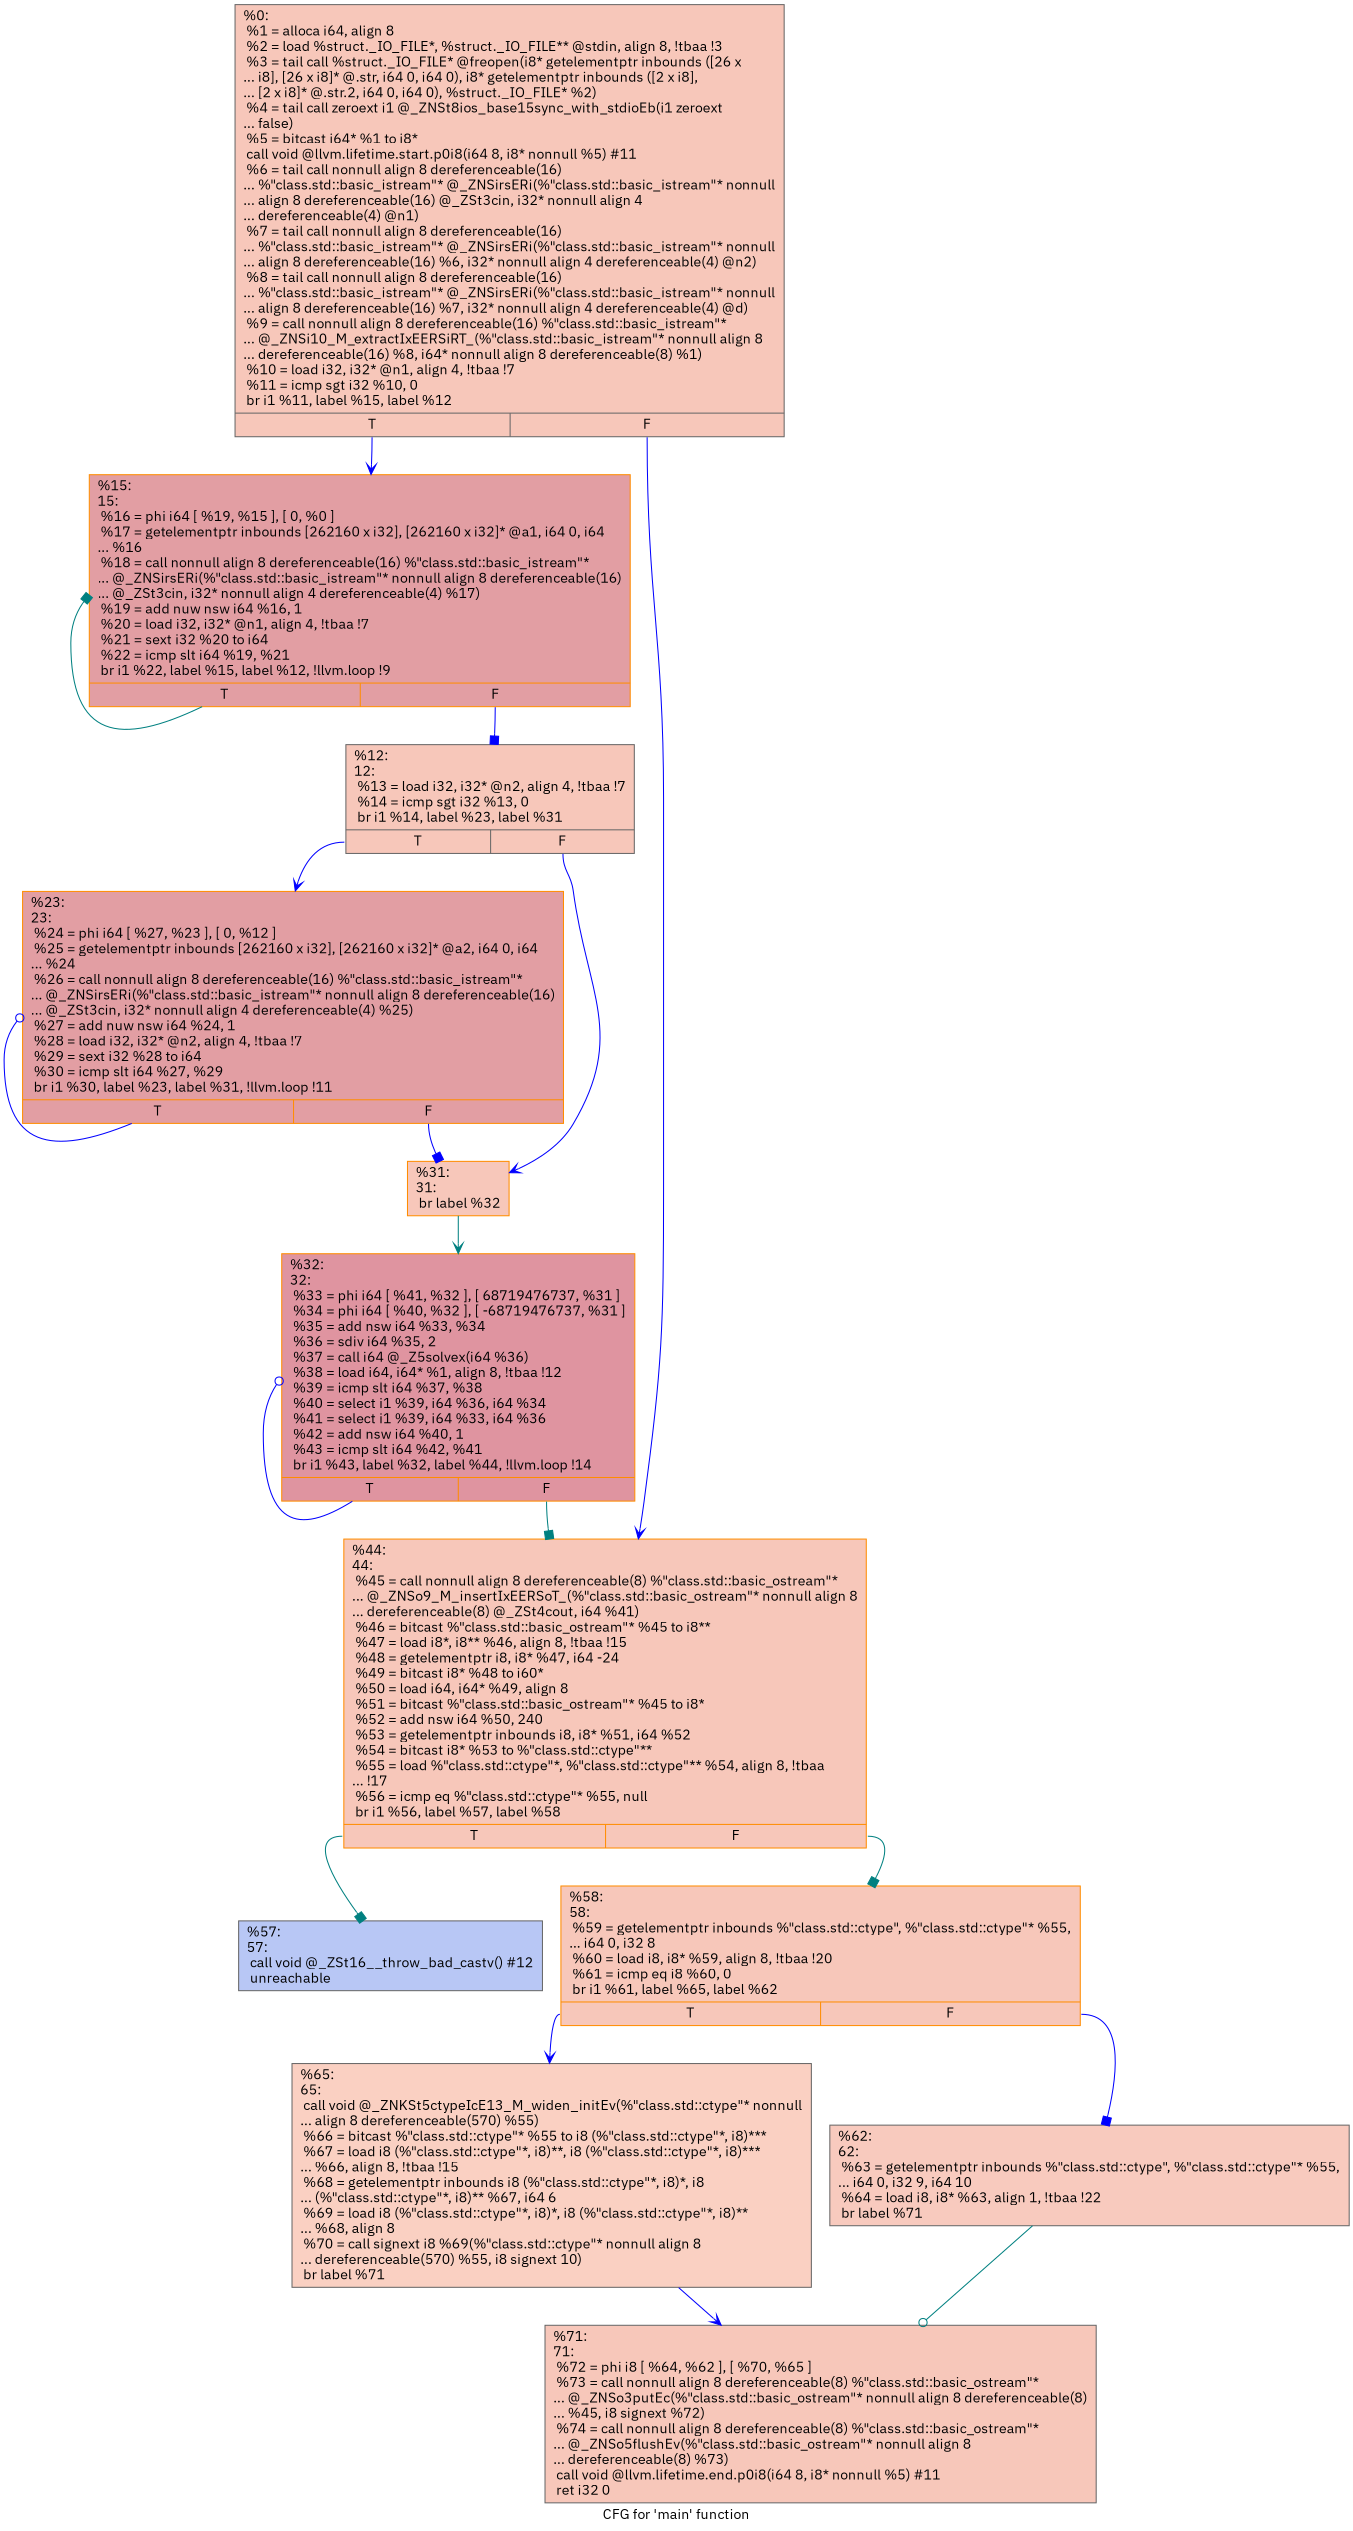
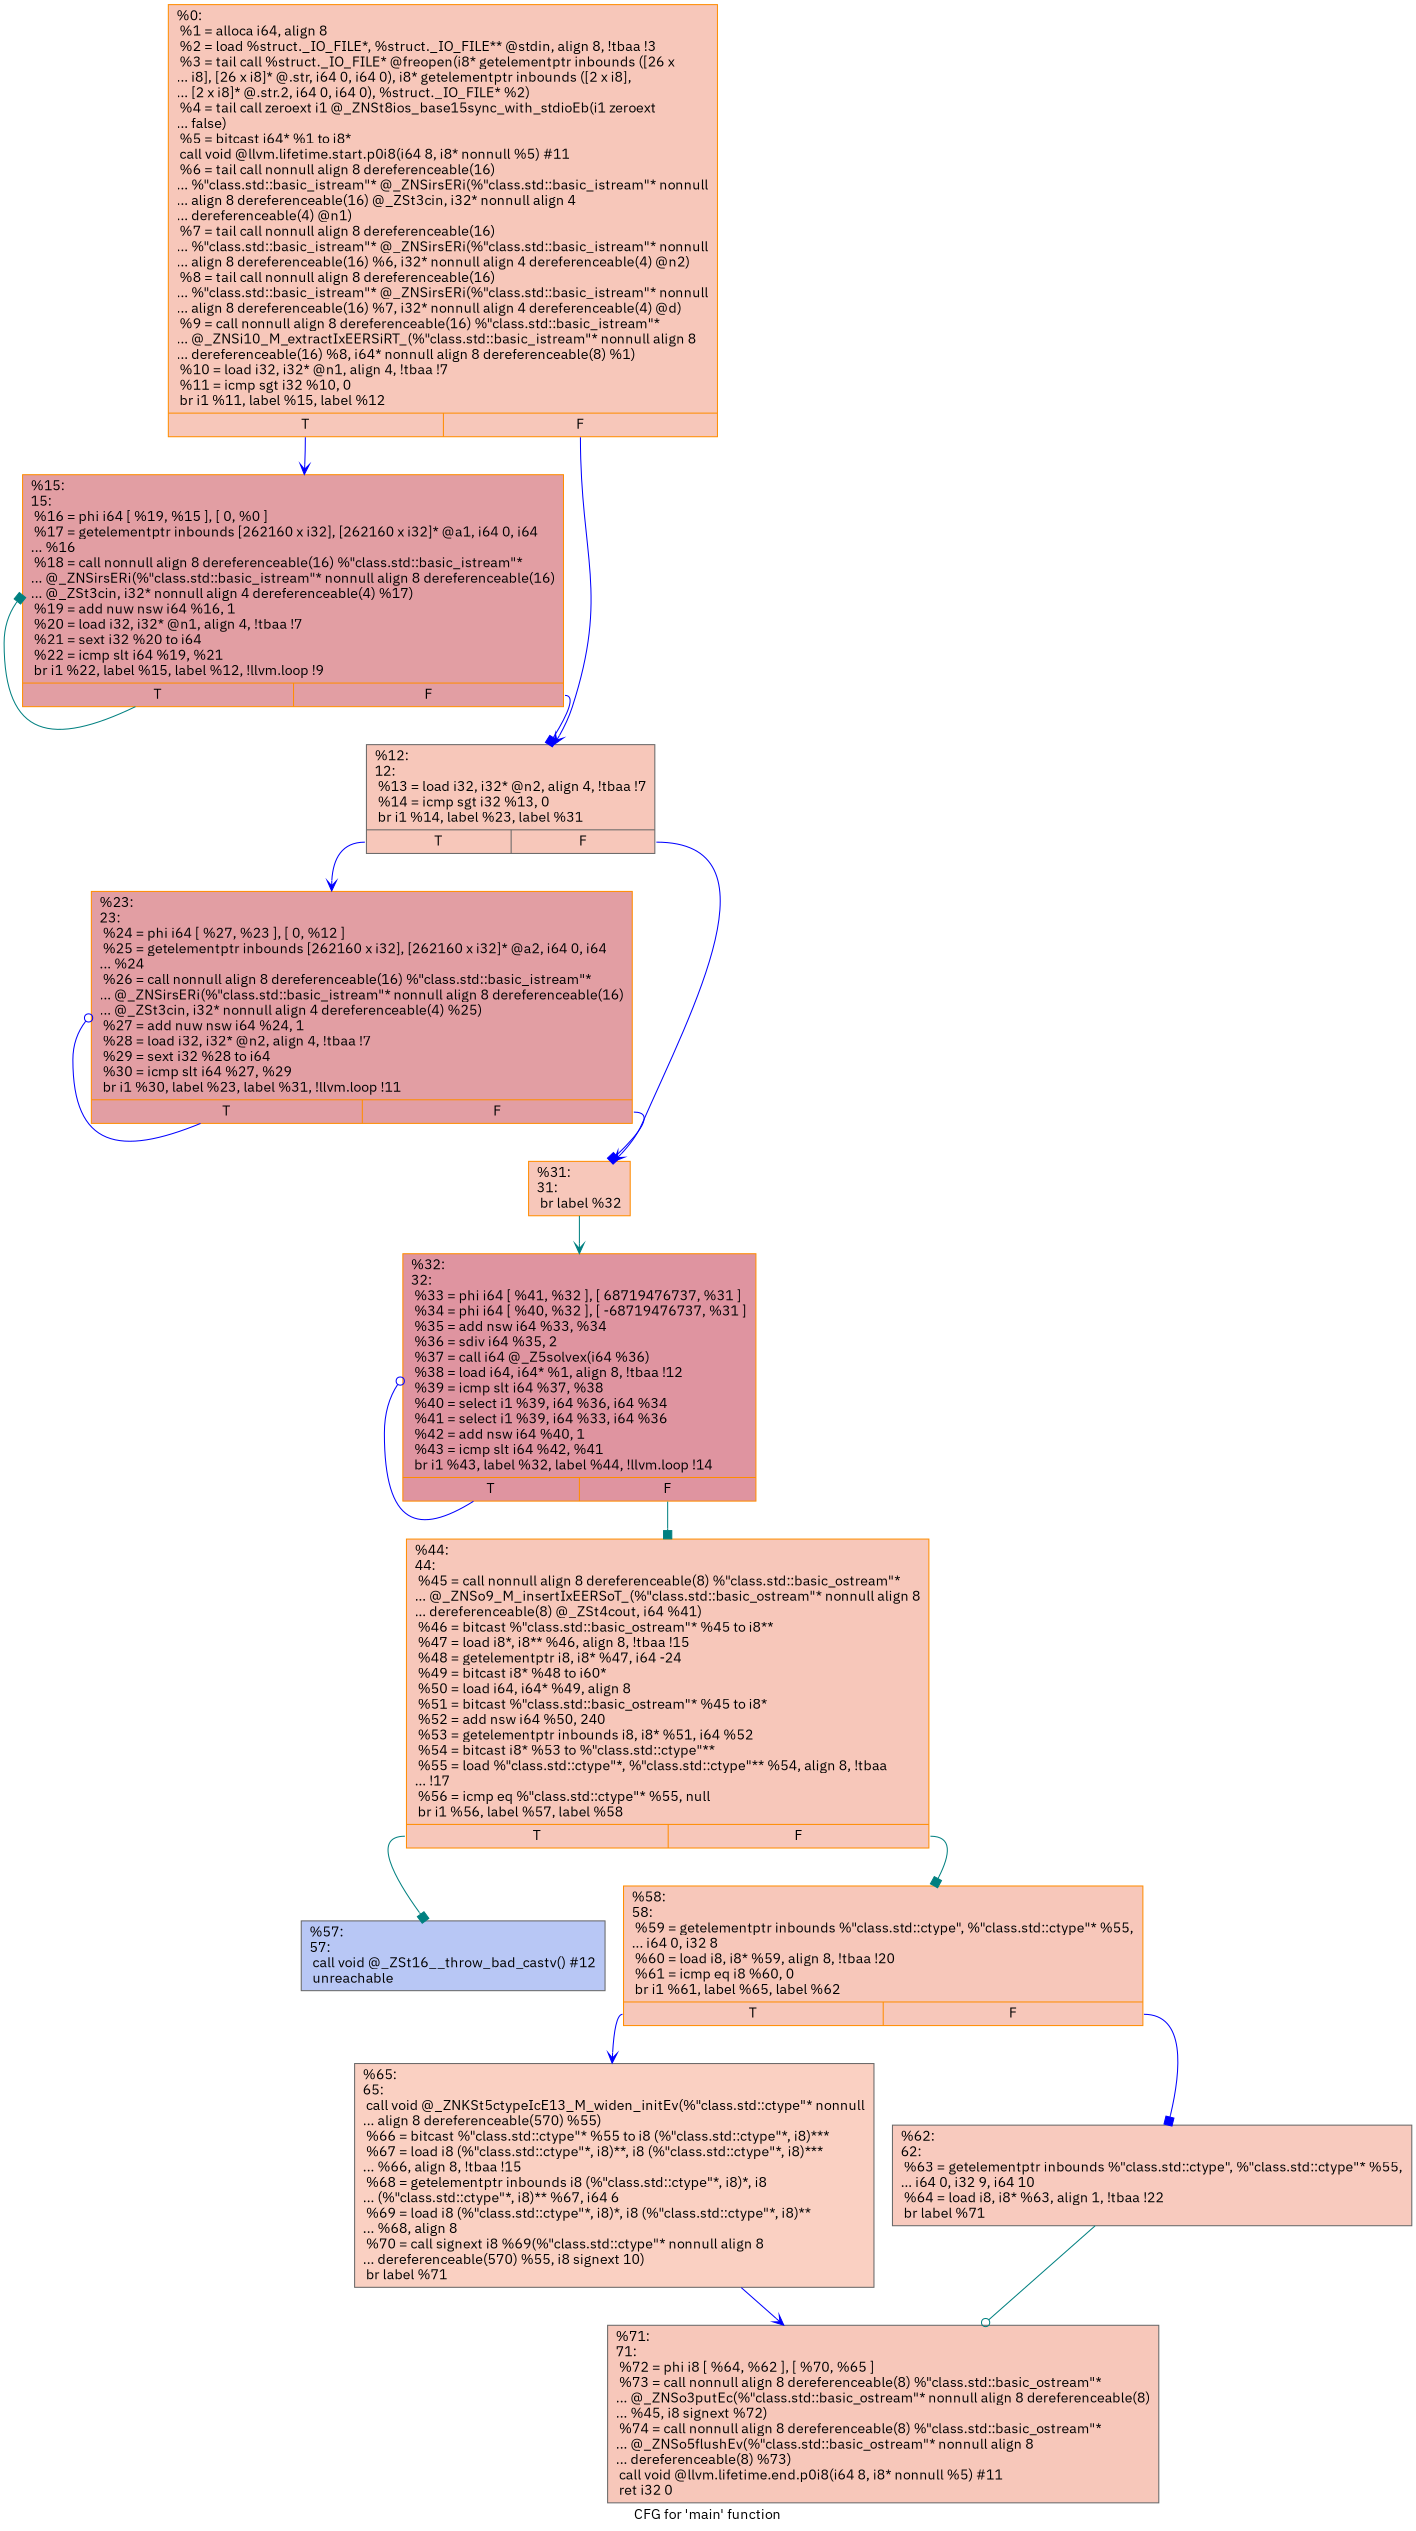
(510, 221) -> (443, 221)
(664, 983) -> (591, 589)
